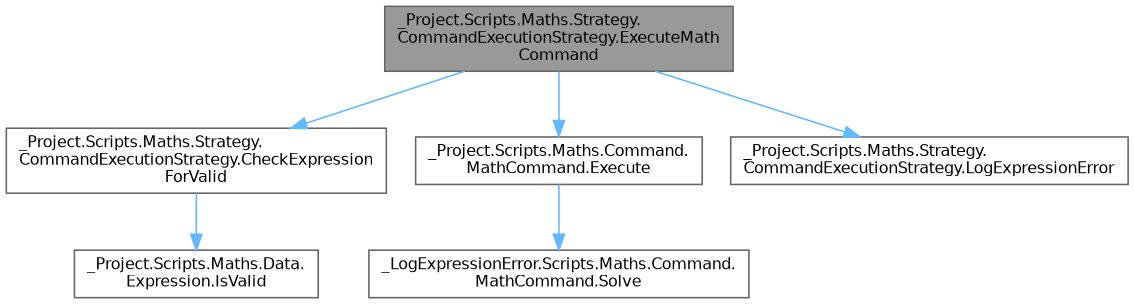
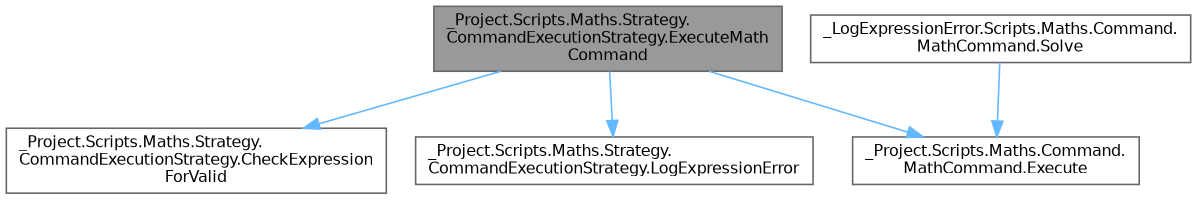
(559, 209) -> (999, 92)
(196, 274) -> none
